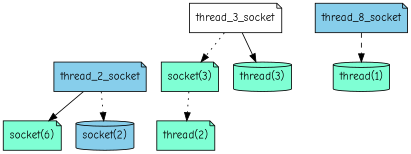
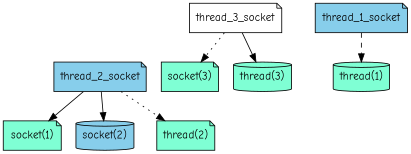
(361, 18) -> (361, 18)
(102, 102) -> (102, 102)
(188, 102) -> (139, 104)
(32, 136) -> (32, 136)
